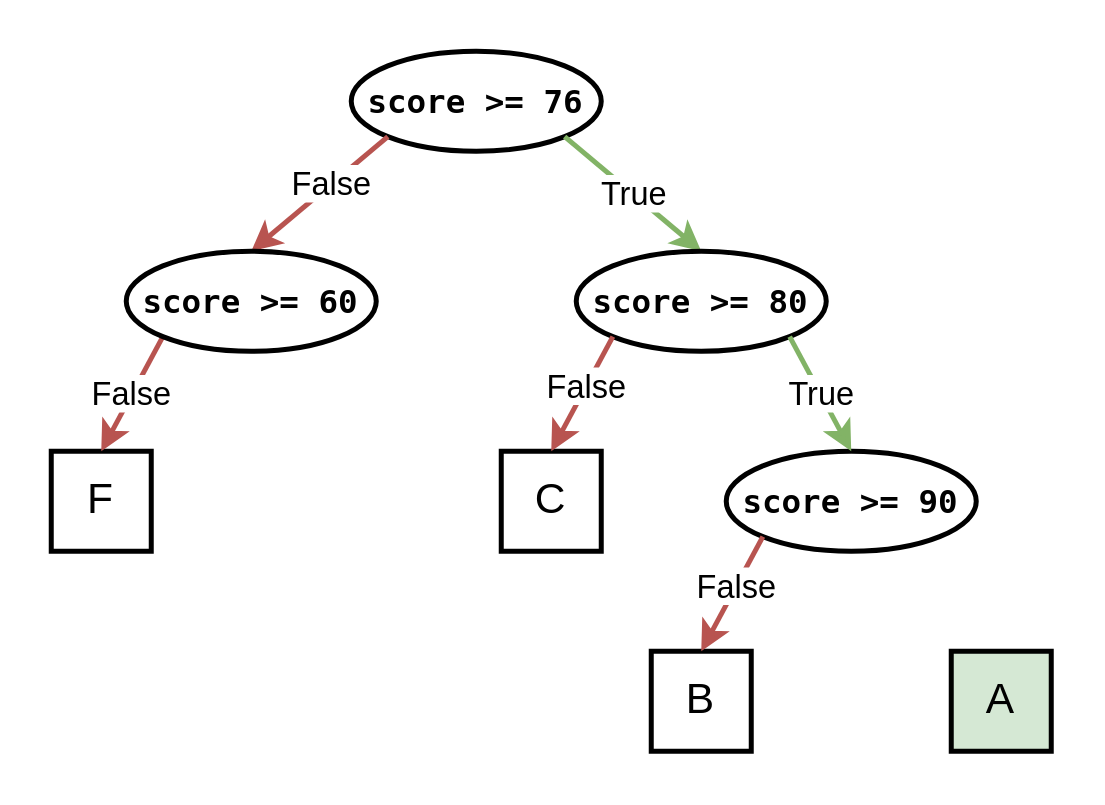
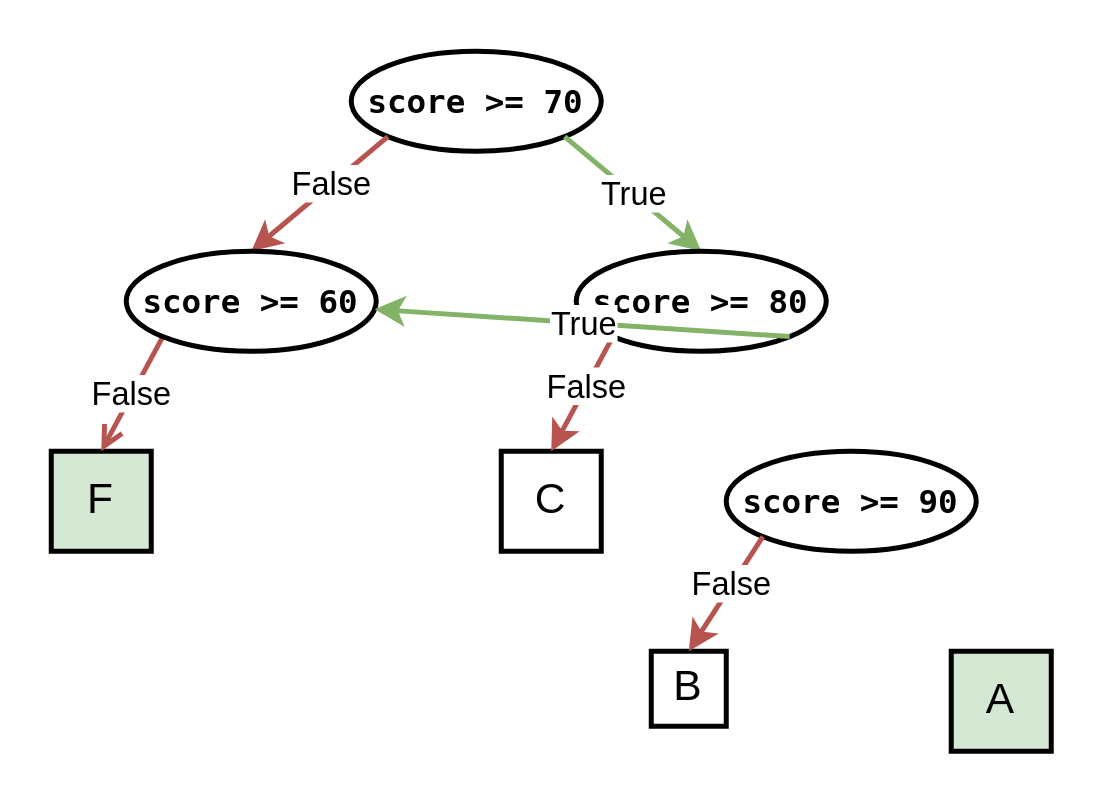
(476, 101) -> (476, 101)
(830, 411) -> (593, 324)
(112, 430) -> (112, 432)
(101, 501) -> (101, 501)
(701, 701) -> (689, 689)
